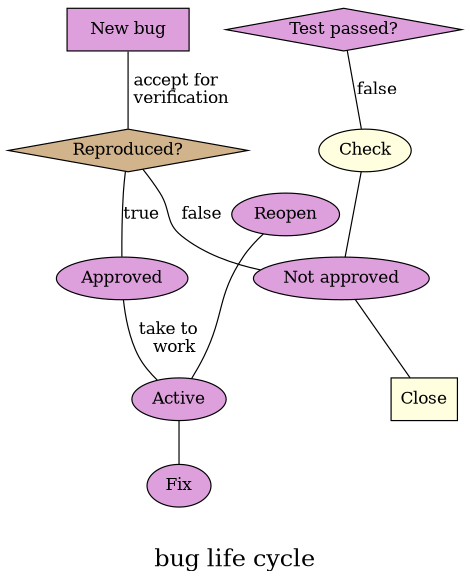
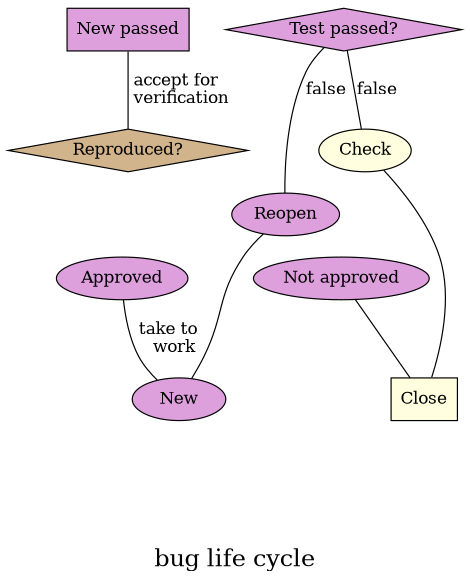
(128, 30) -> (128, 30)
none -> (292, 116)
(122, 214) -> none
(353, 214) -> (442, 266)
(185, 238) -> none
(179, 399) -> (179, 399)
(179, 486) -> none
